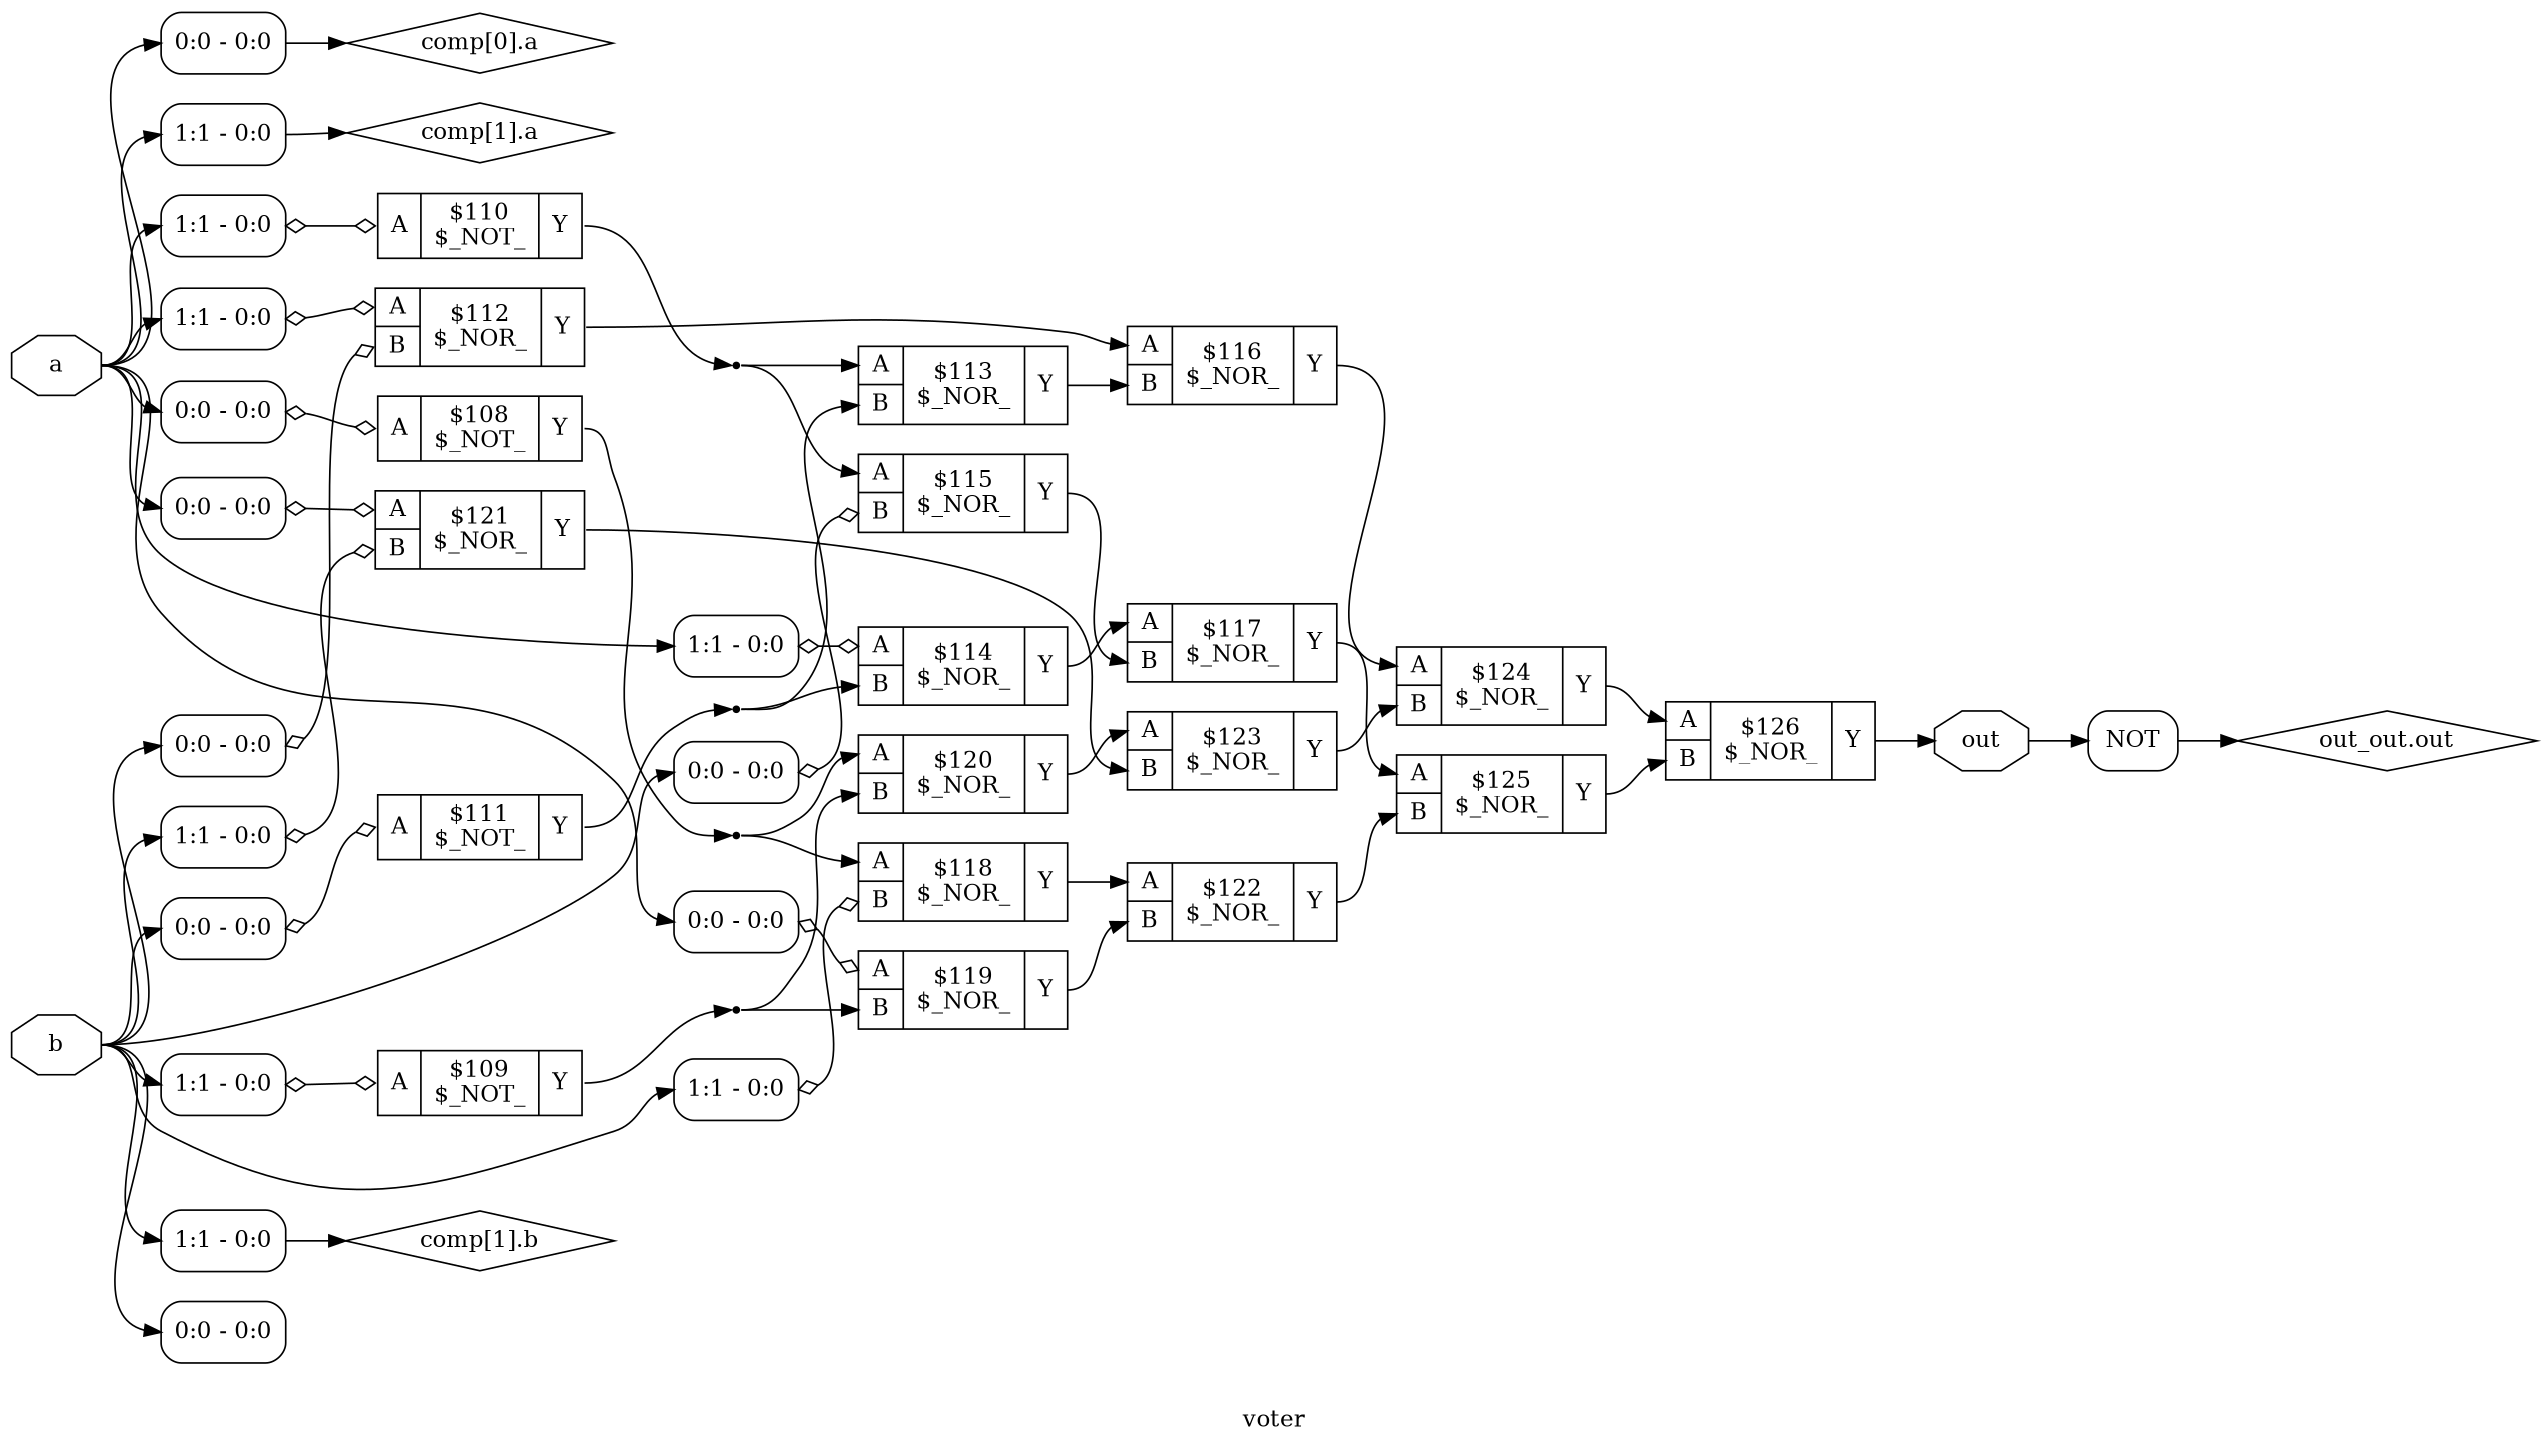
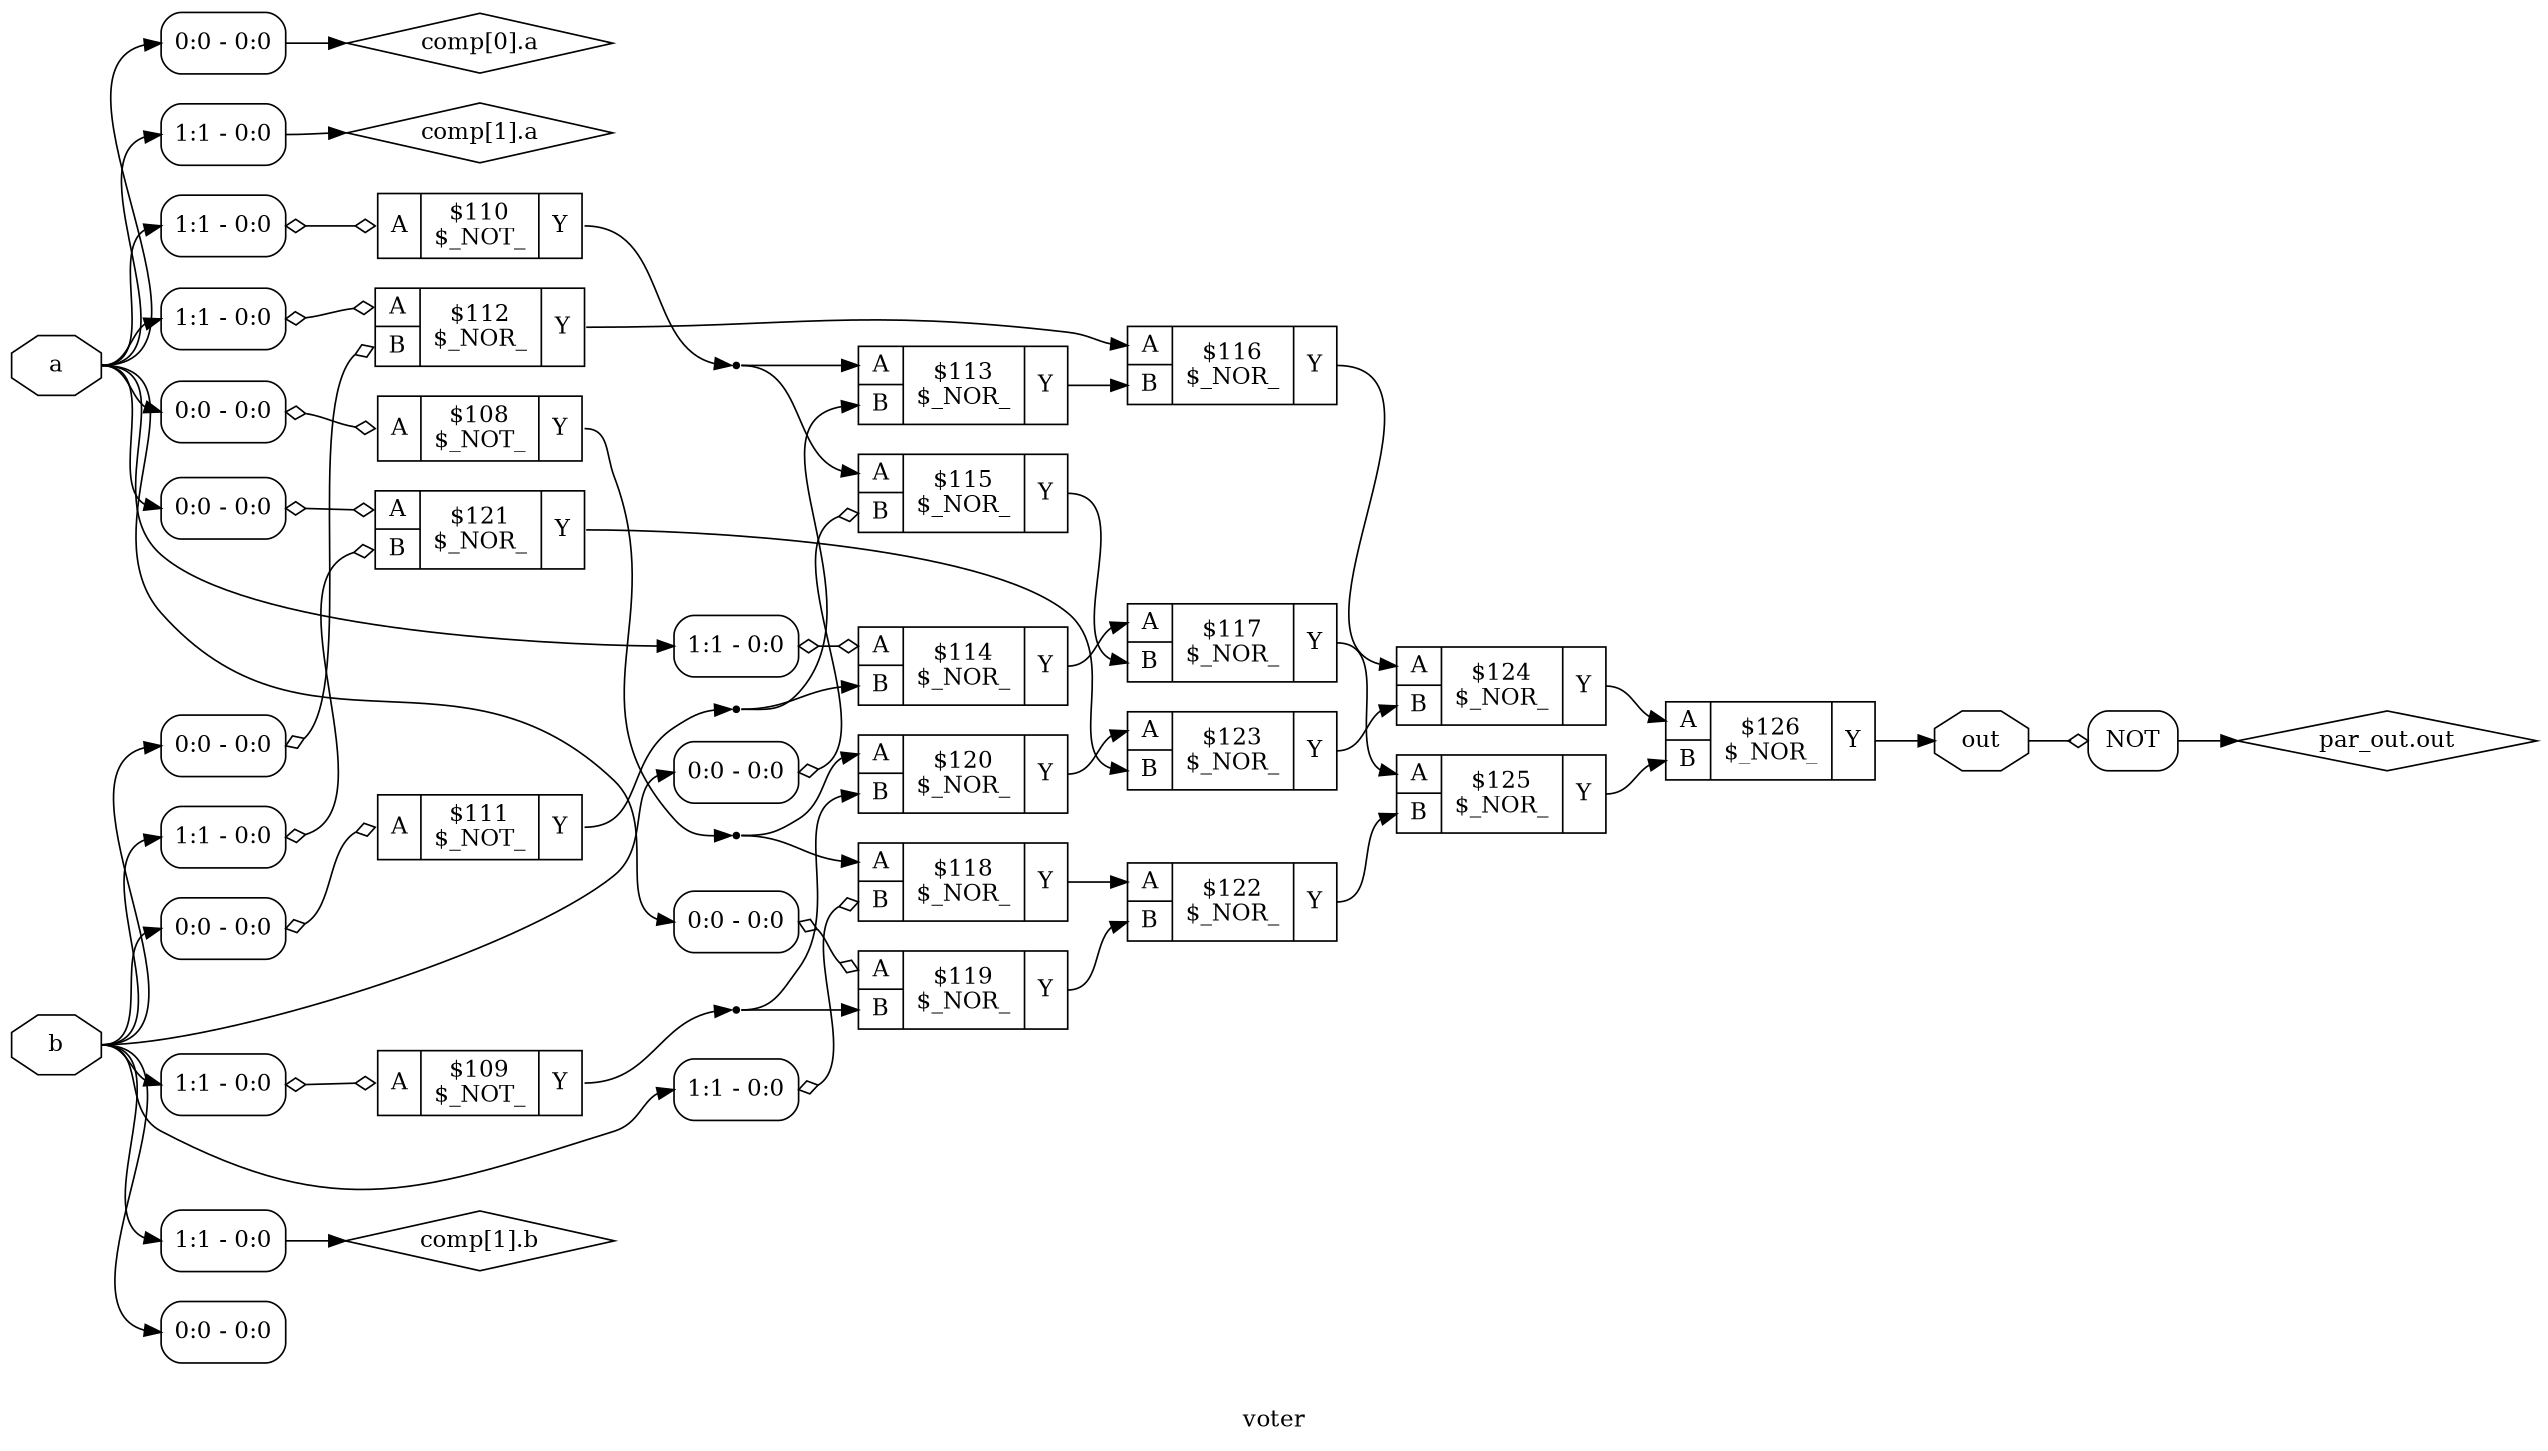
(2050, 741) -> (2050, 741)
(2387, 741) -> (2387, 741)
